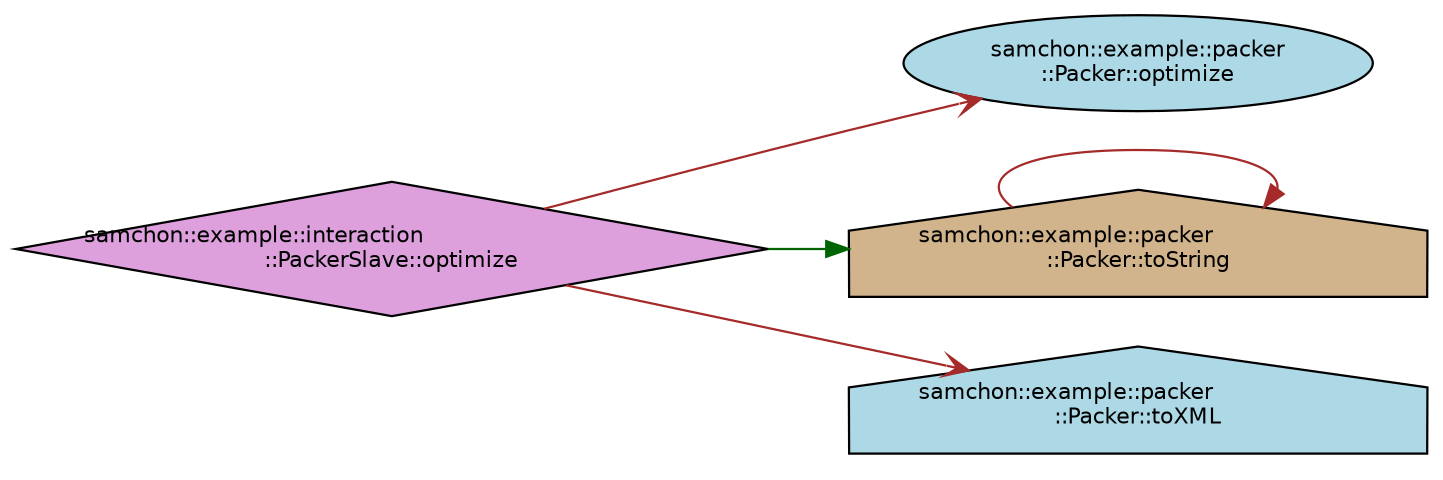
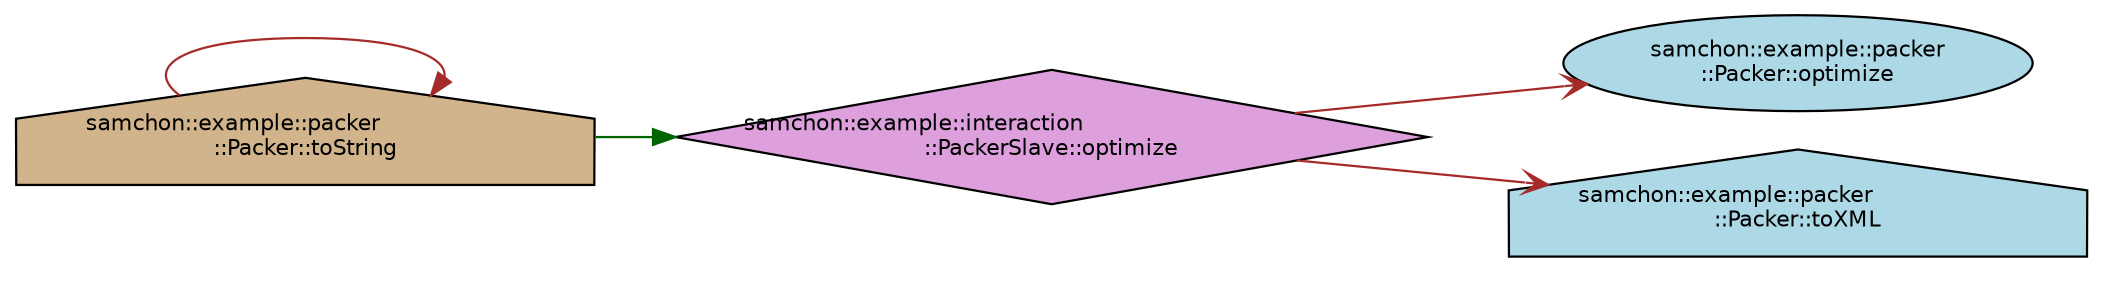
(797, 249) -> (624, 137)
